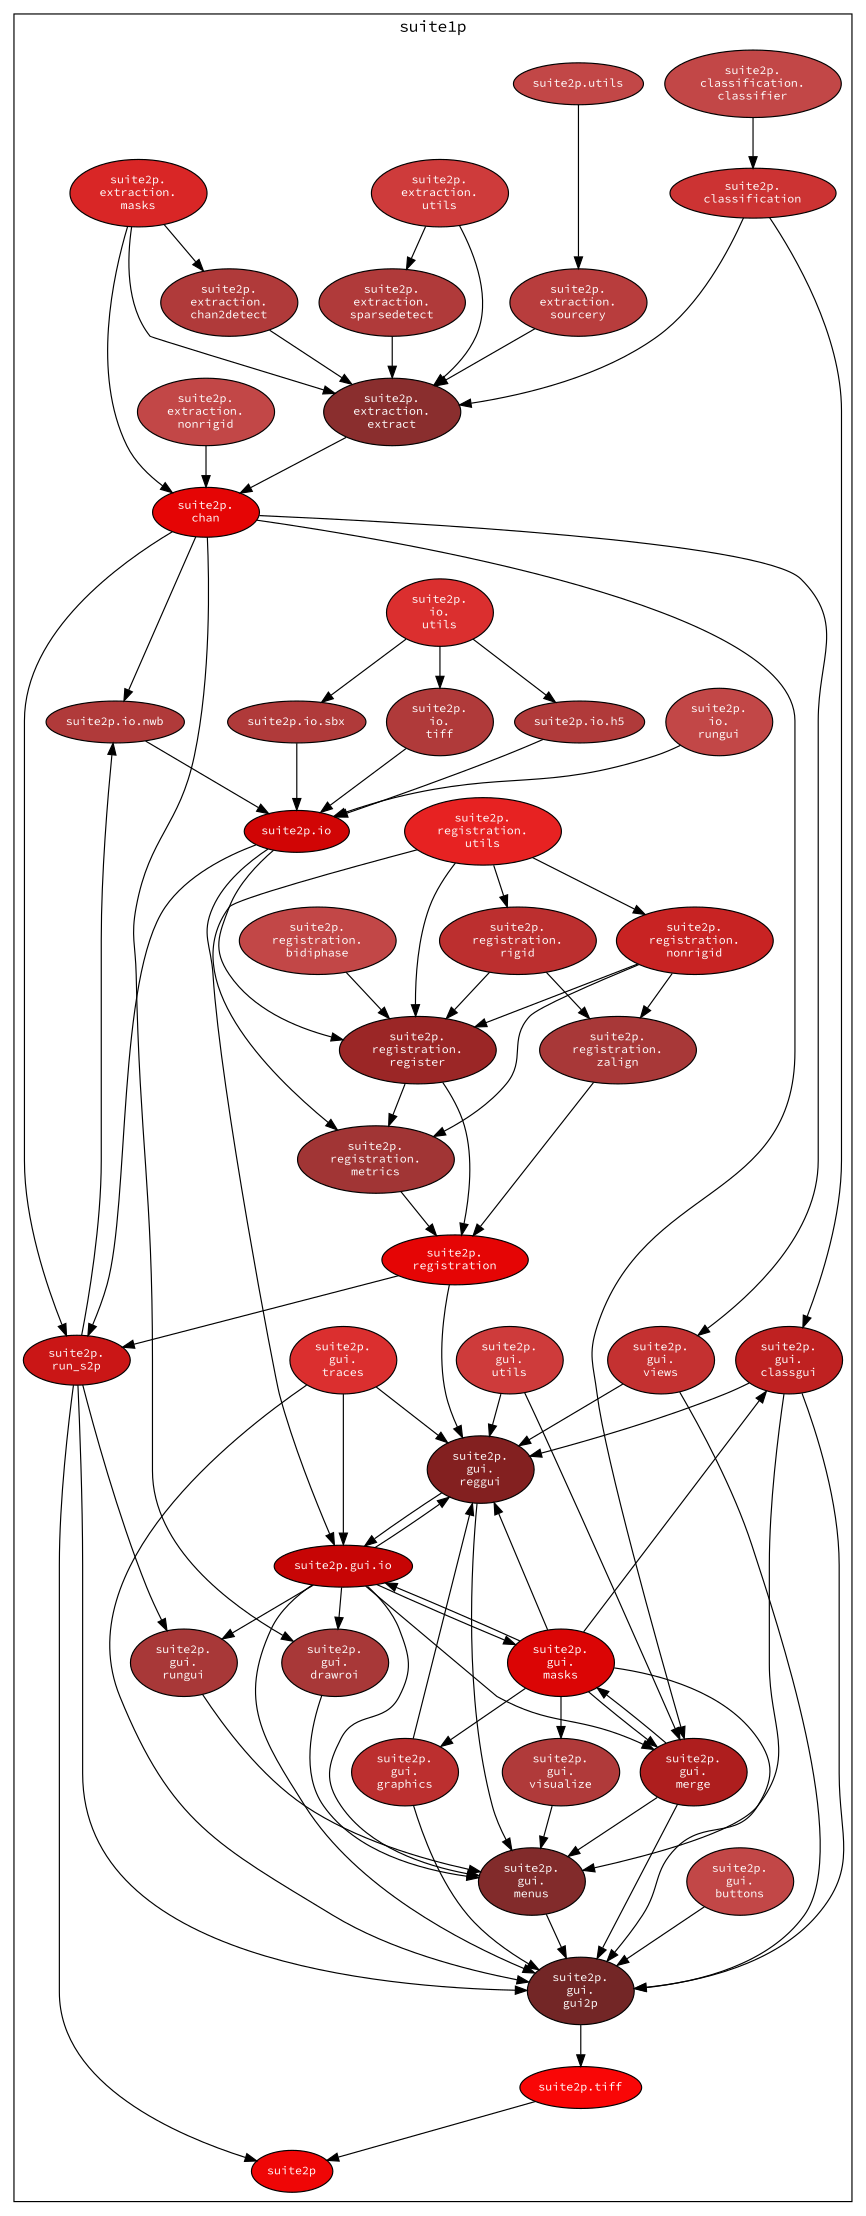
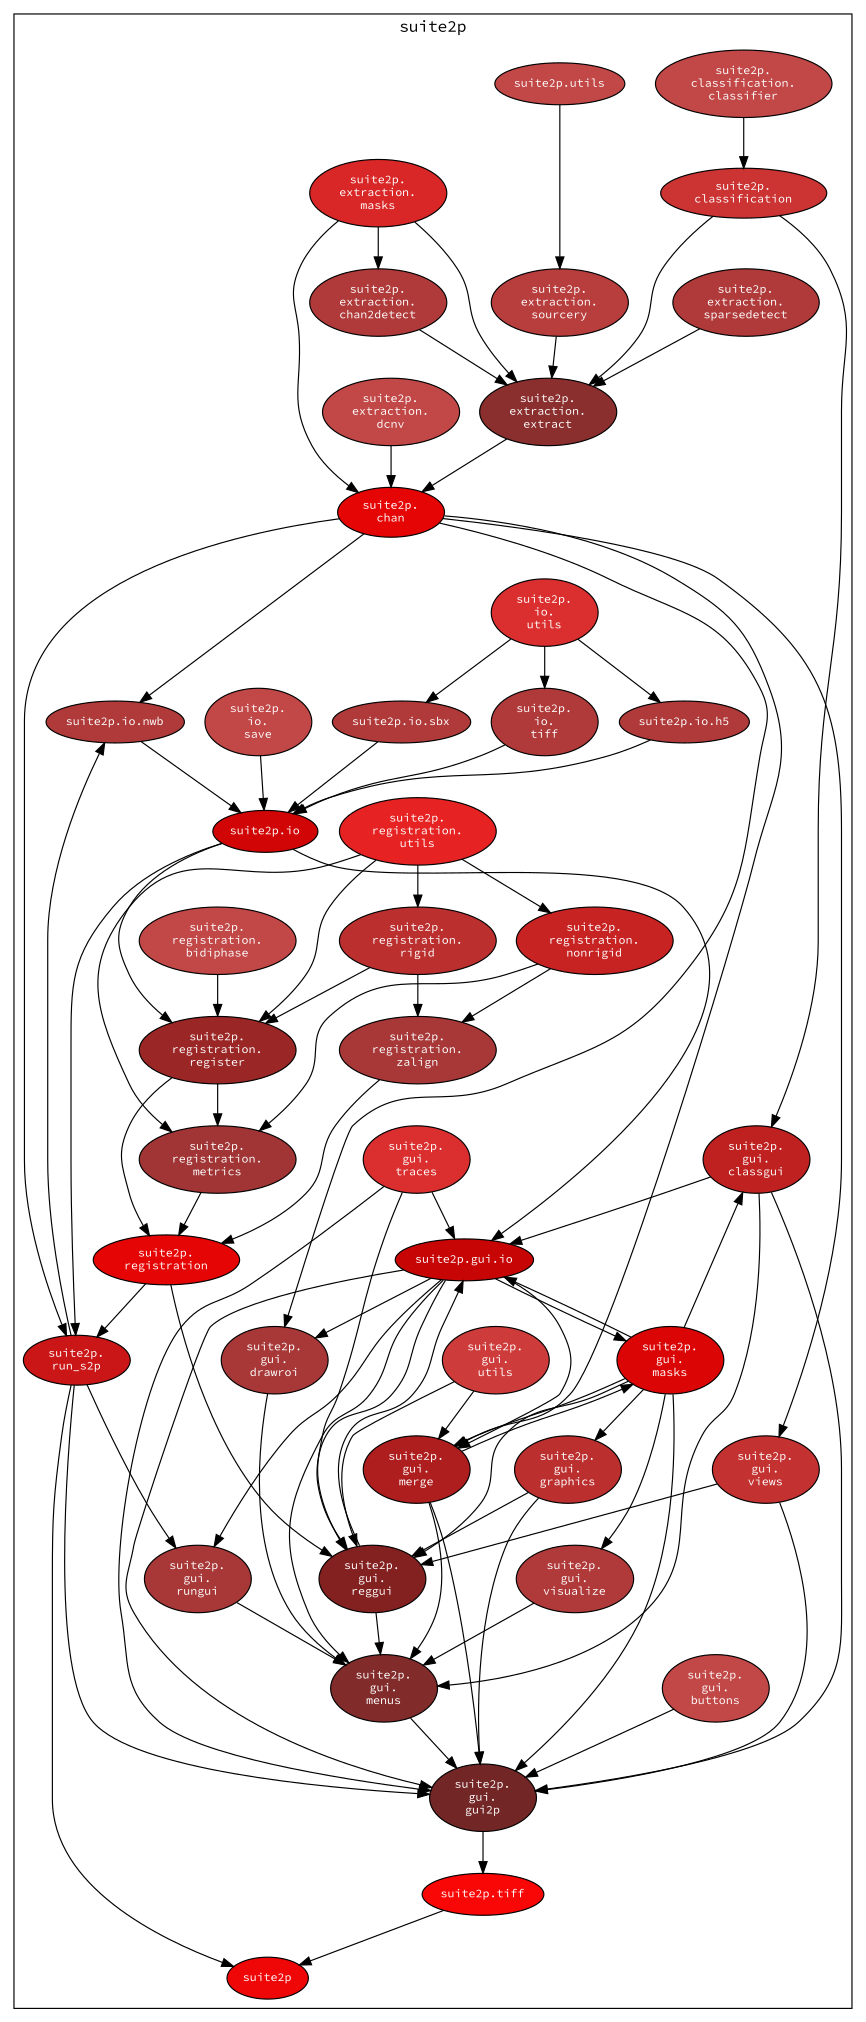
(433, 27) -> (433, 27)
(440, 193) -> none
(206, 412) -> (391, 412)
(719, 722) -> (258, 722)
(535, 1004) -> none
(647, 1422) -> (616, 1209)
